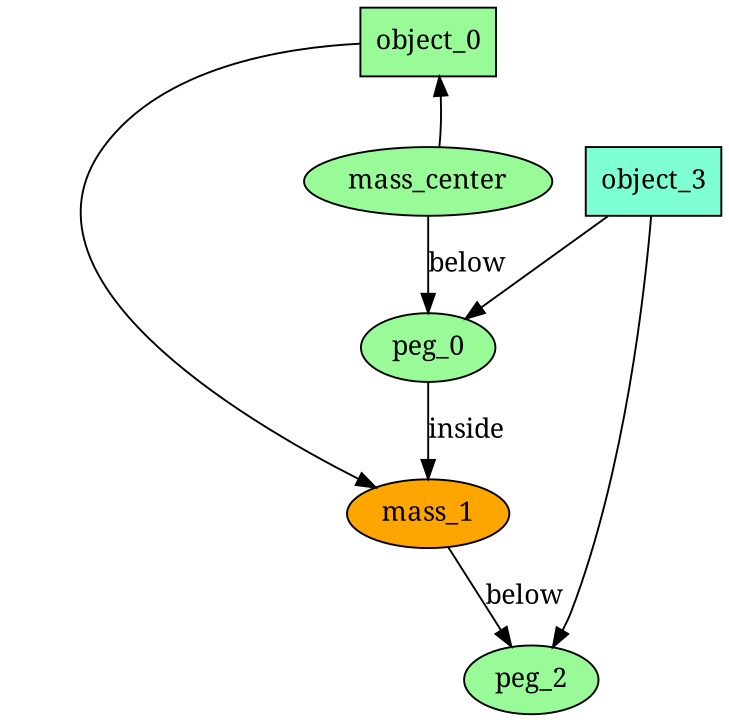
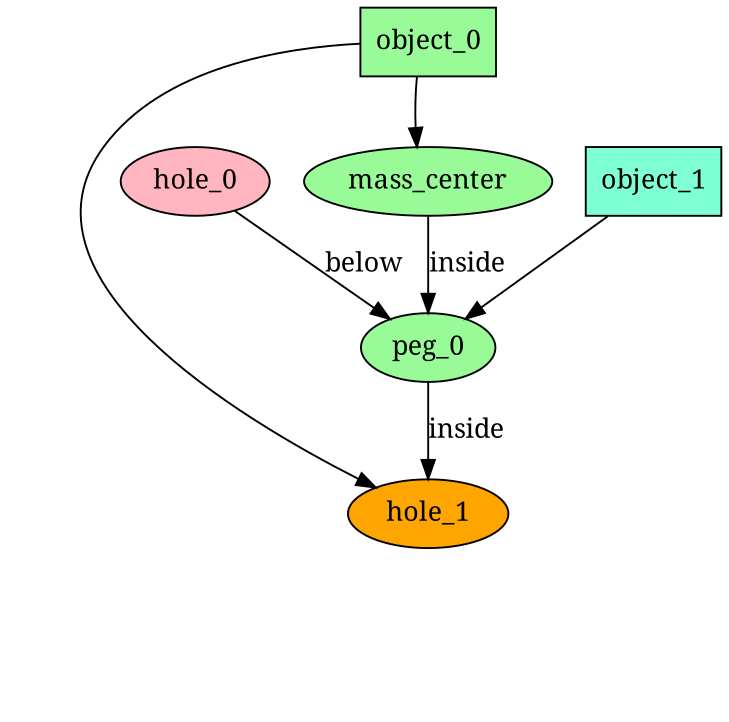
(441, 122) -> (415, 102)
none -> (195, 181)
(654, 181) -> (654, 181)
(467, 264) -> (467, 264)
(428, 514) -> (428, 514)
(531, 680) -> none
